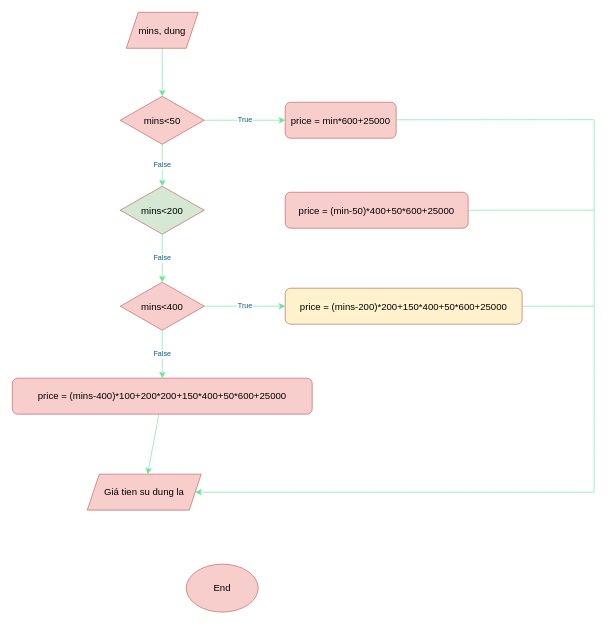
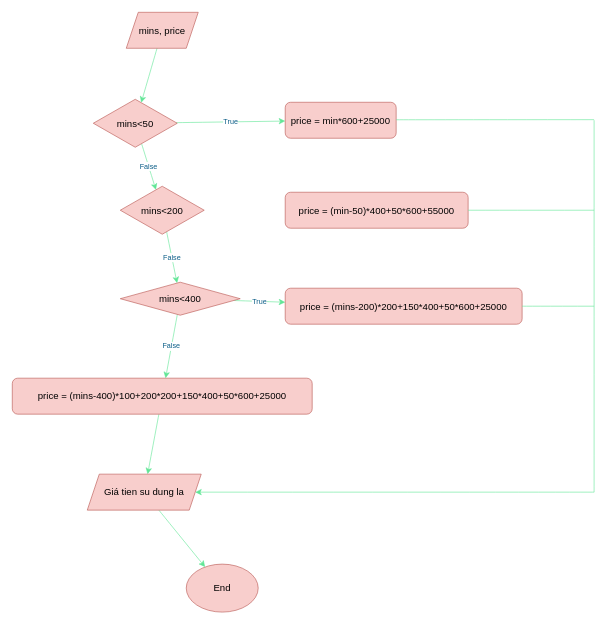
(162, 30) -> (162, 30)
(162, 120) -> (135, 123)
(162, 210) -> (162, 210)
(377, 210) -> (377, 210)
(162, 306) -> (180, 299)
(404, 306) -> (404, 306)
none -> (181, 538)
